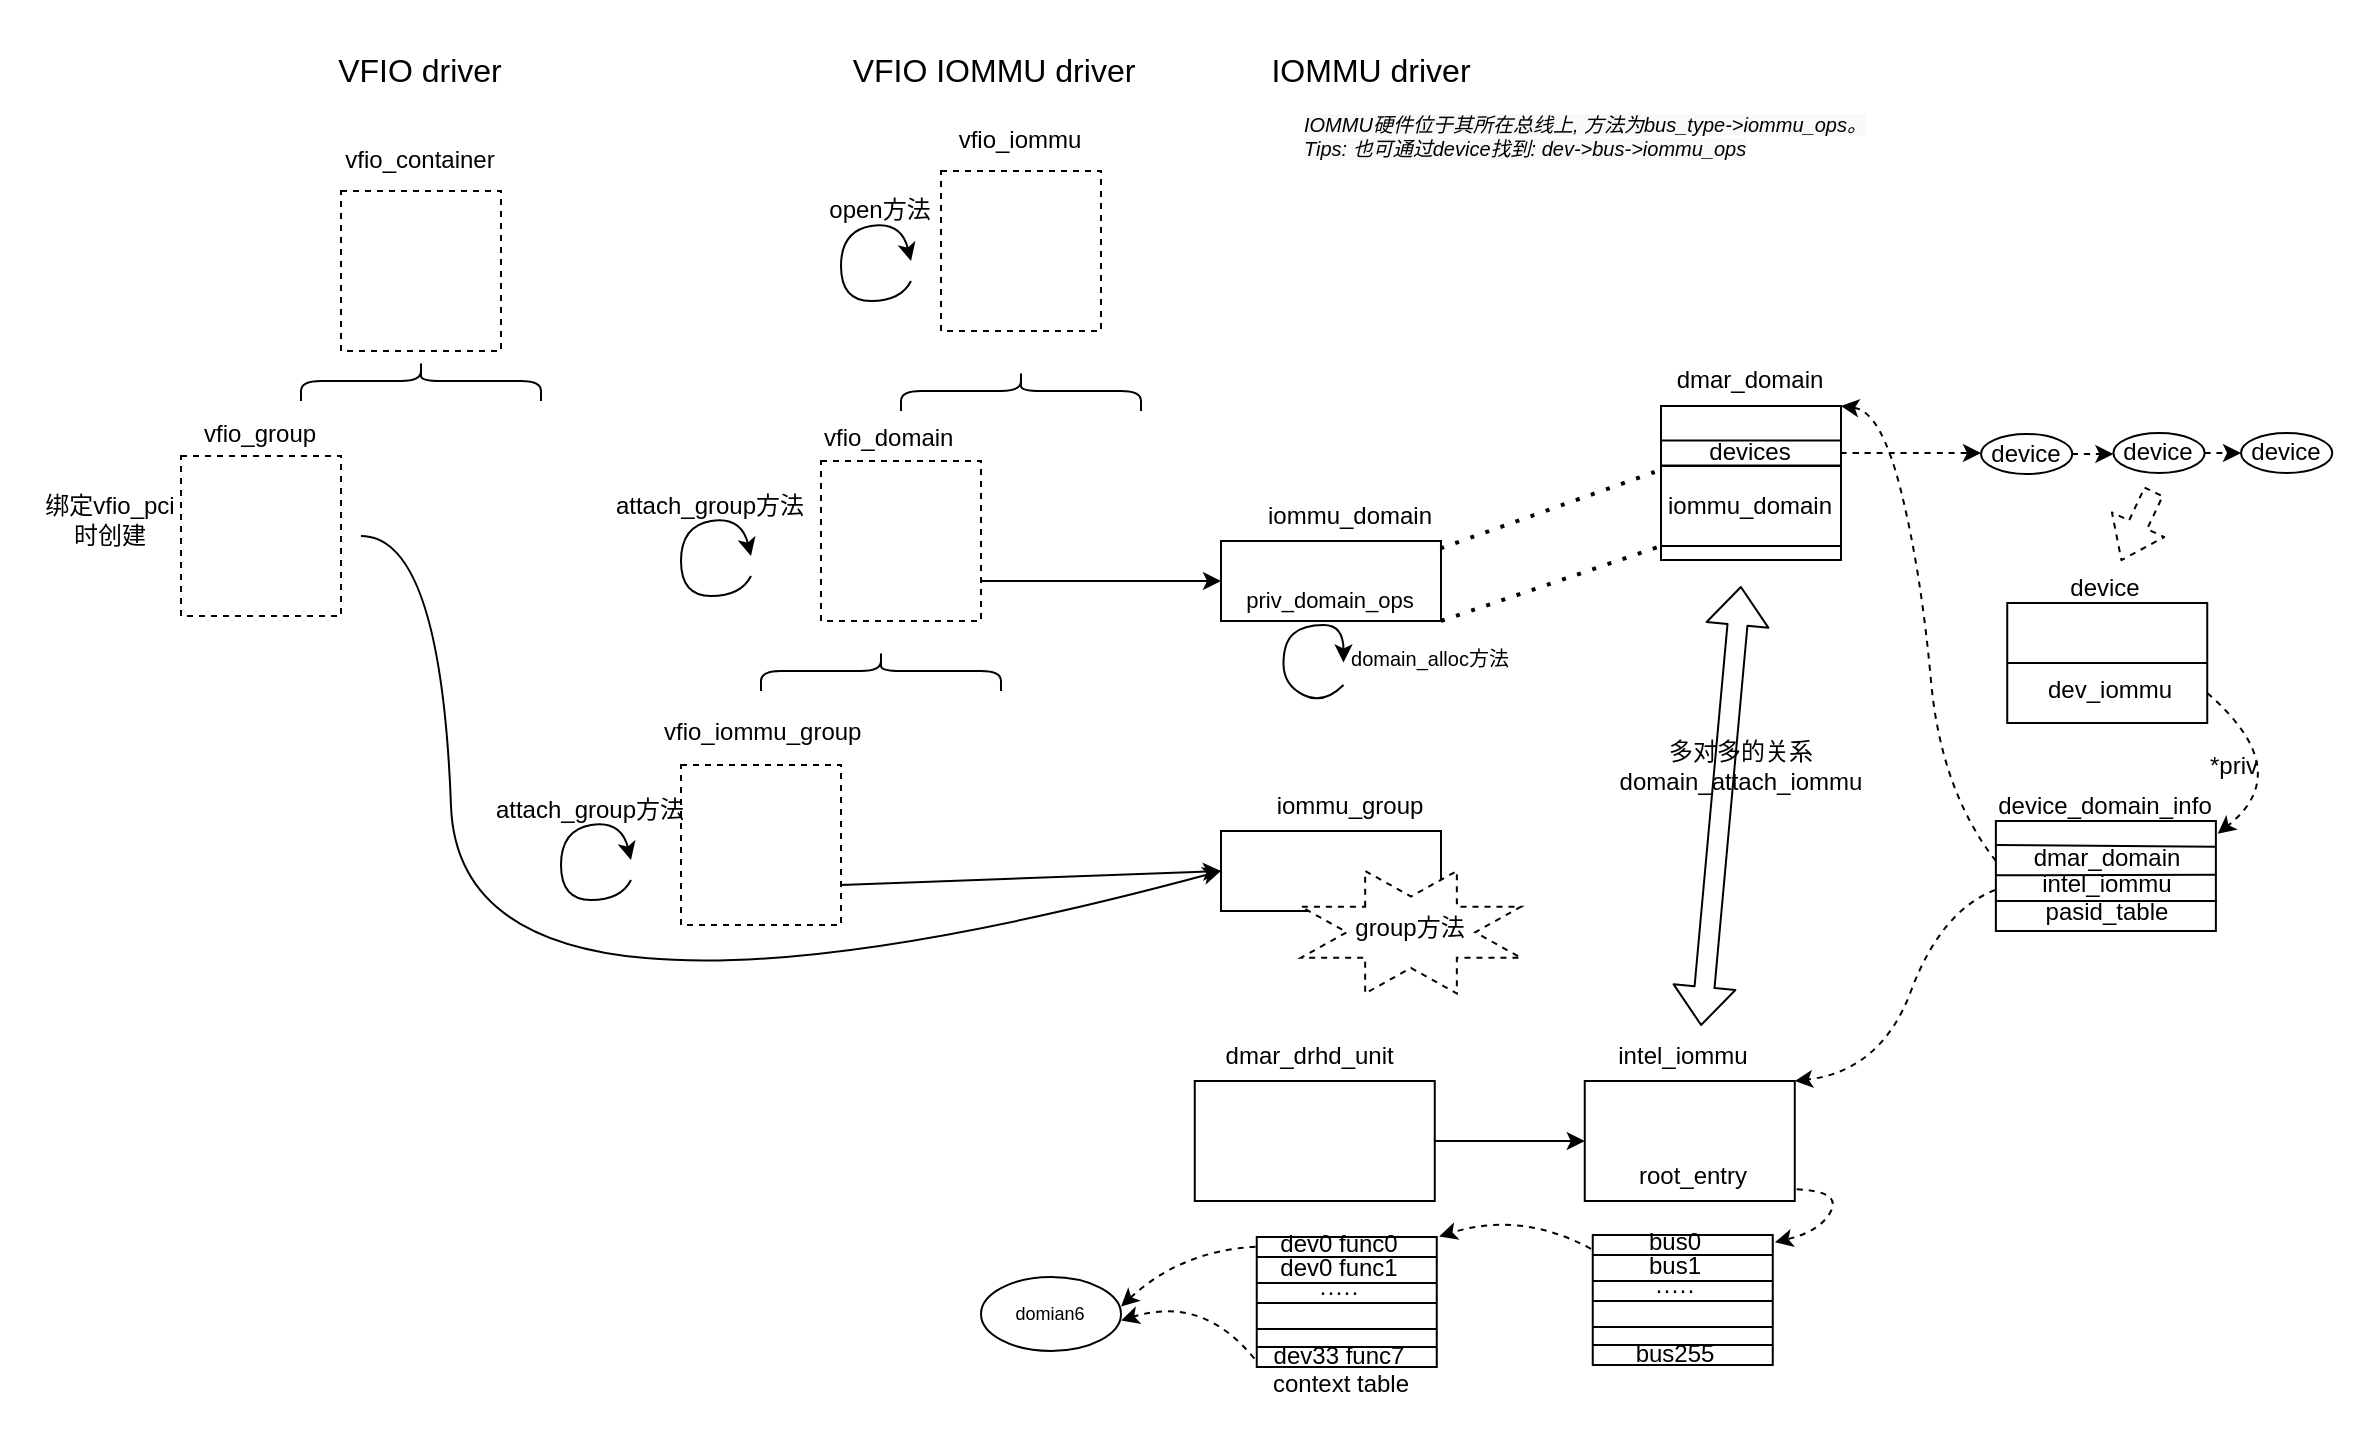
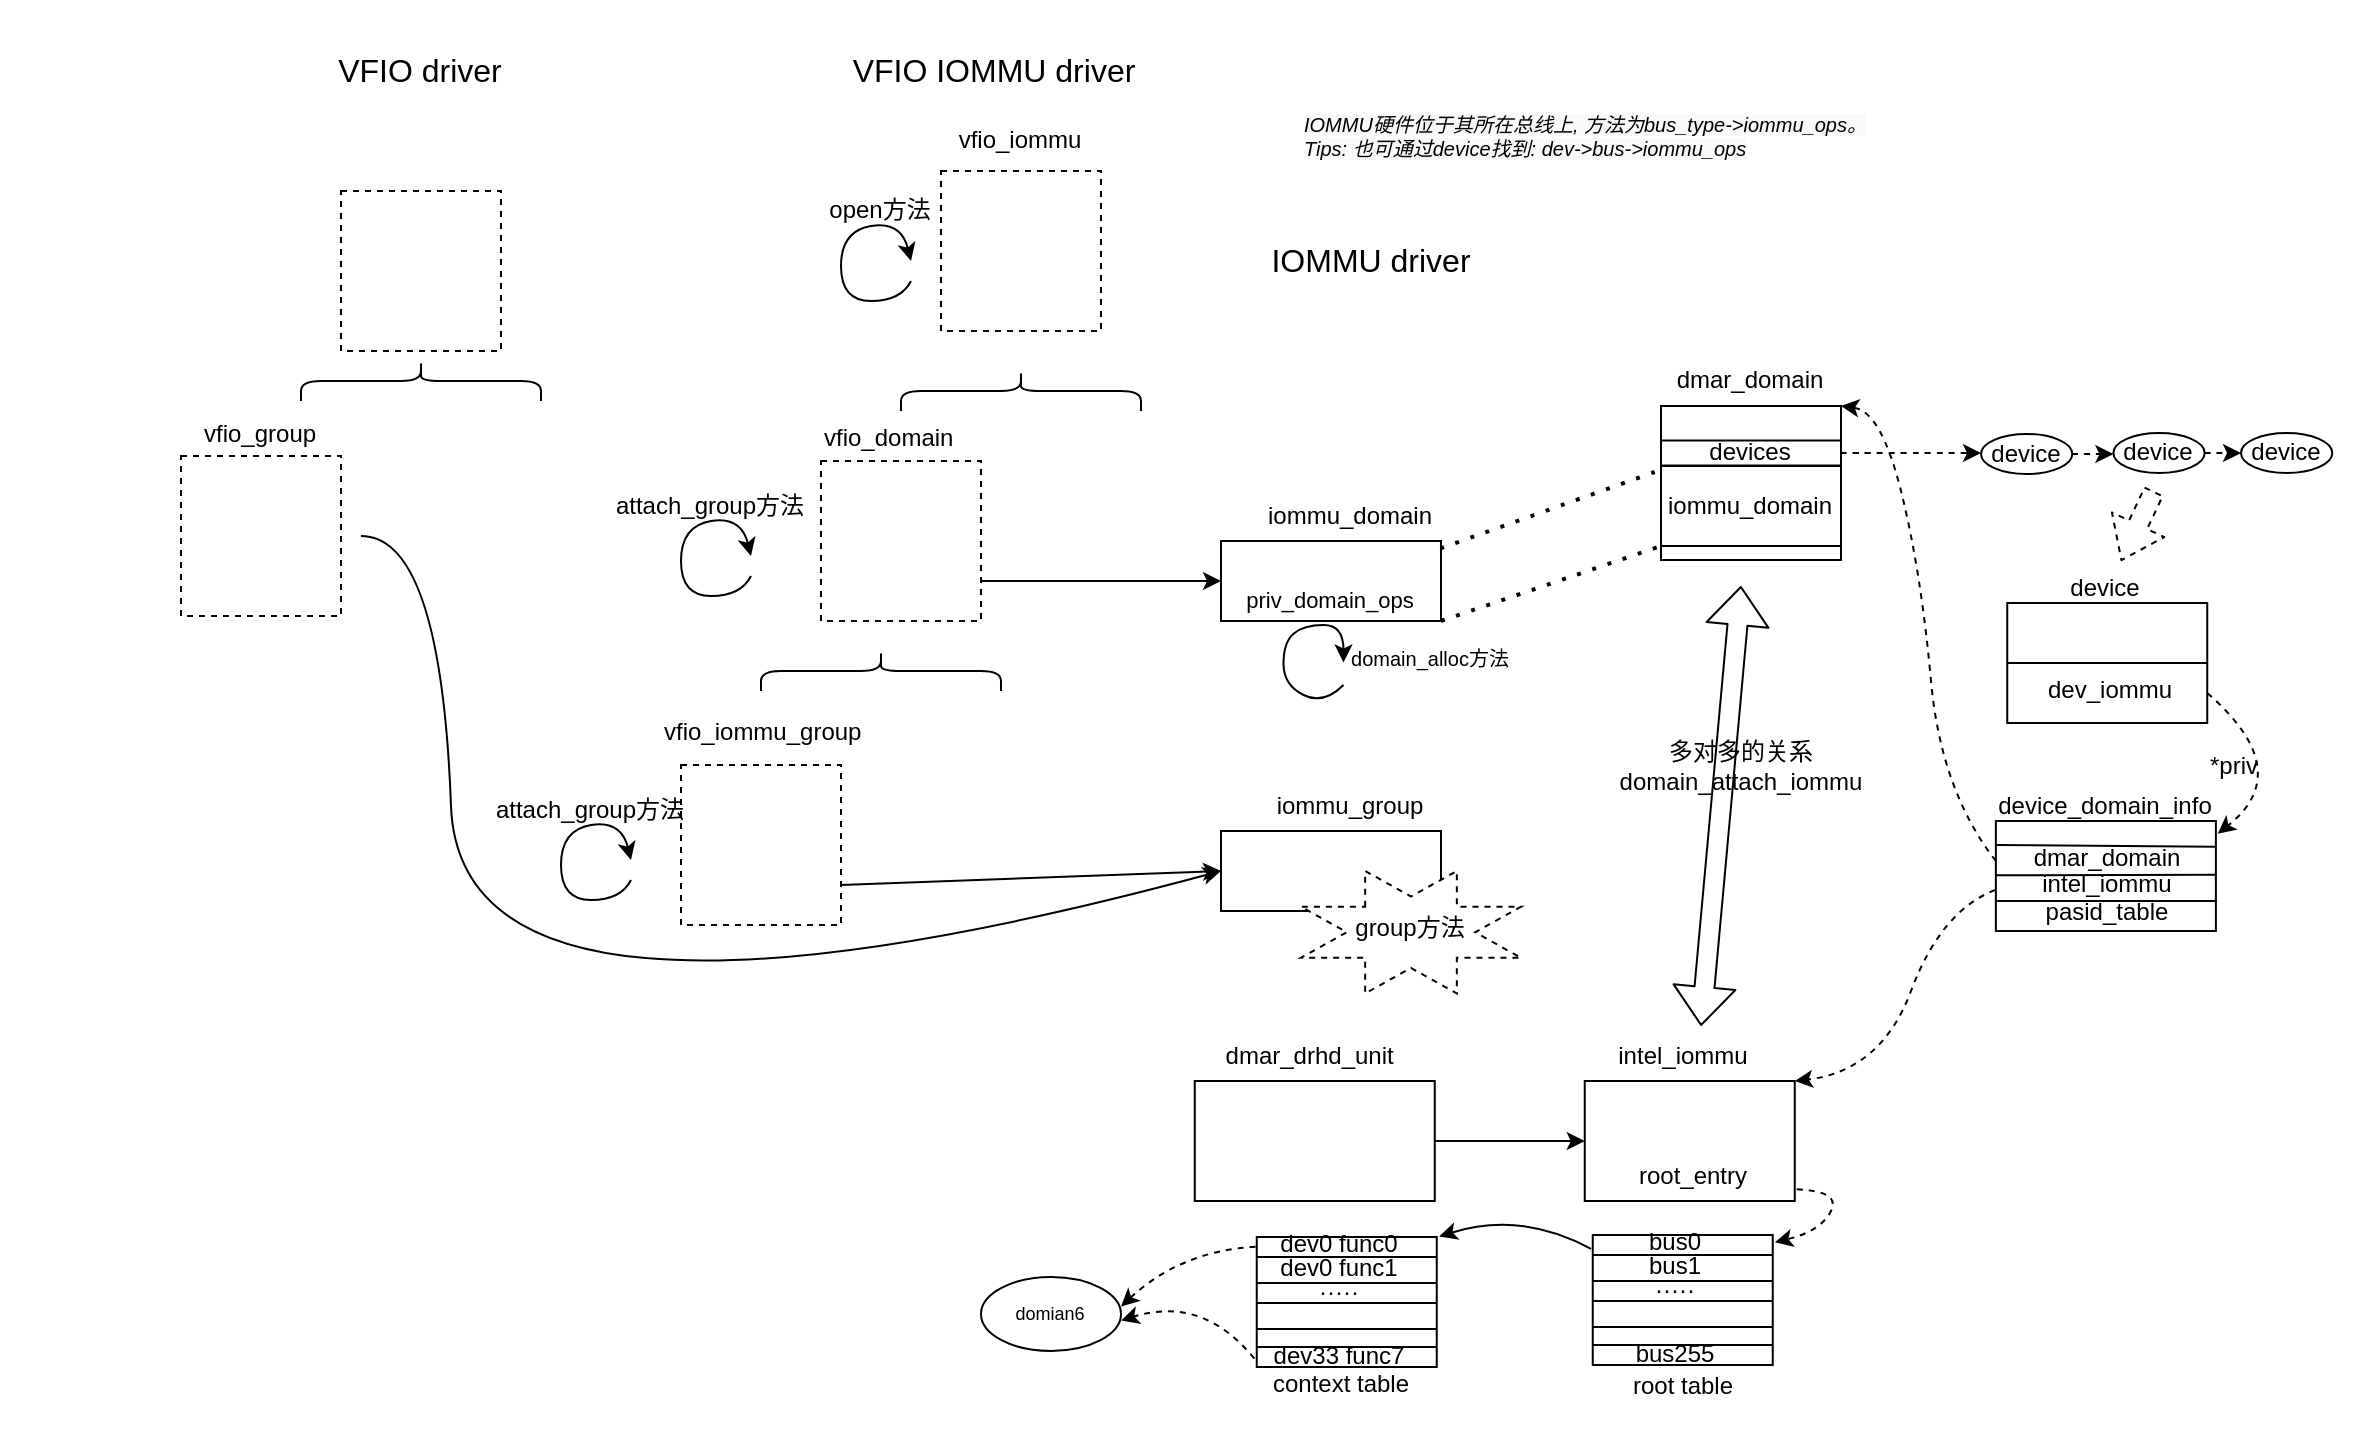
(1372, 71) -> (1372, 261)
(421, 161) -> none
(111, 521) -> none
(1521, 1226) -> (1521, 1226)
none -> (1683, 1386)
